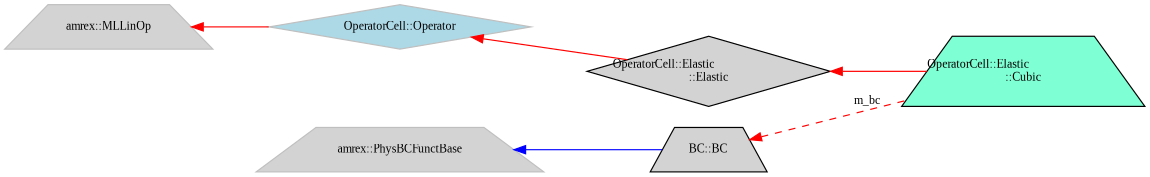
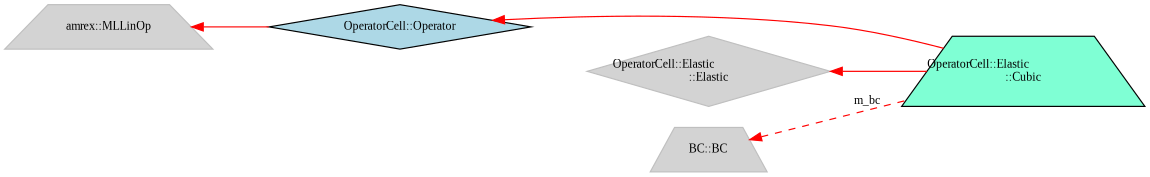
(400, 27) -> (400, 27)
(555, 49) -> (725, 18)
(709, 71) -> (709, 71)
(400, 150) -> none
(709, 150) -> (709, 150)
